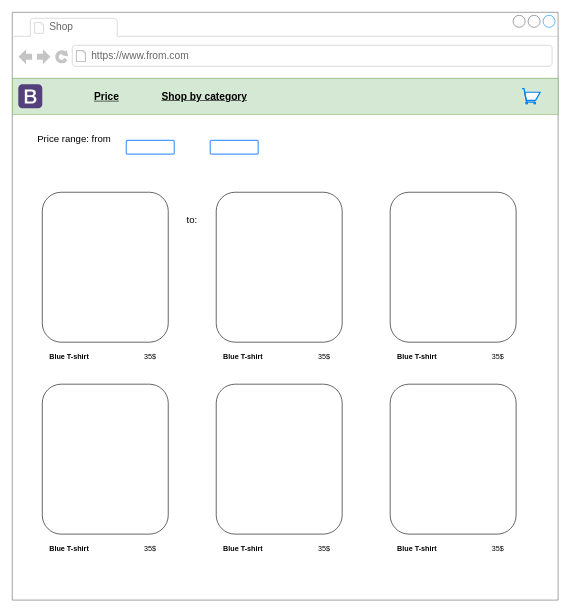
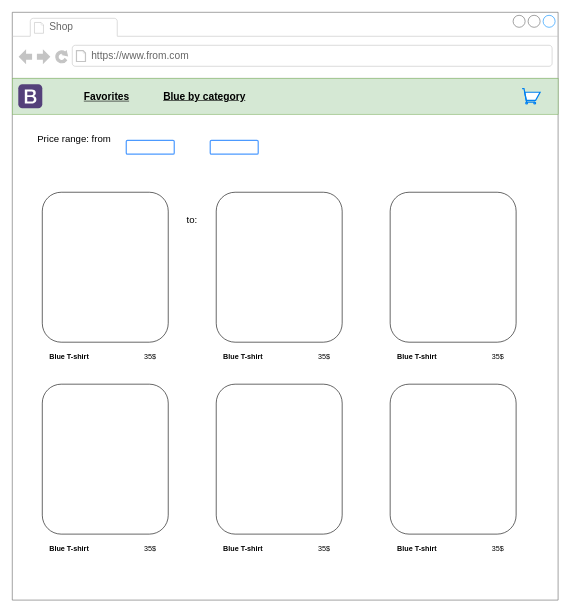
(205, 97) -> (205, 97)
(107, 98) -> (107, 98)
